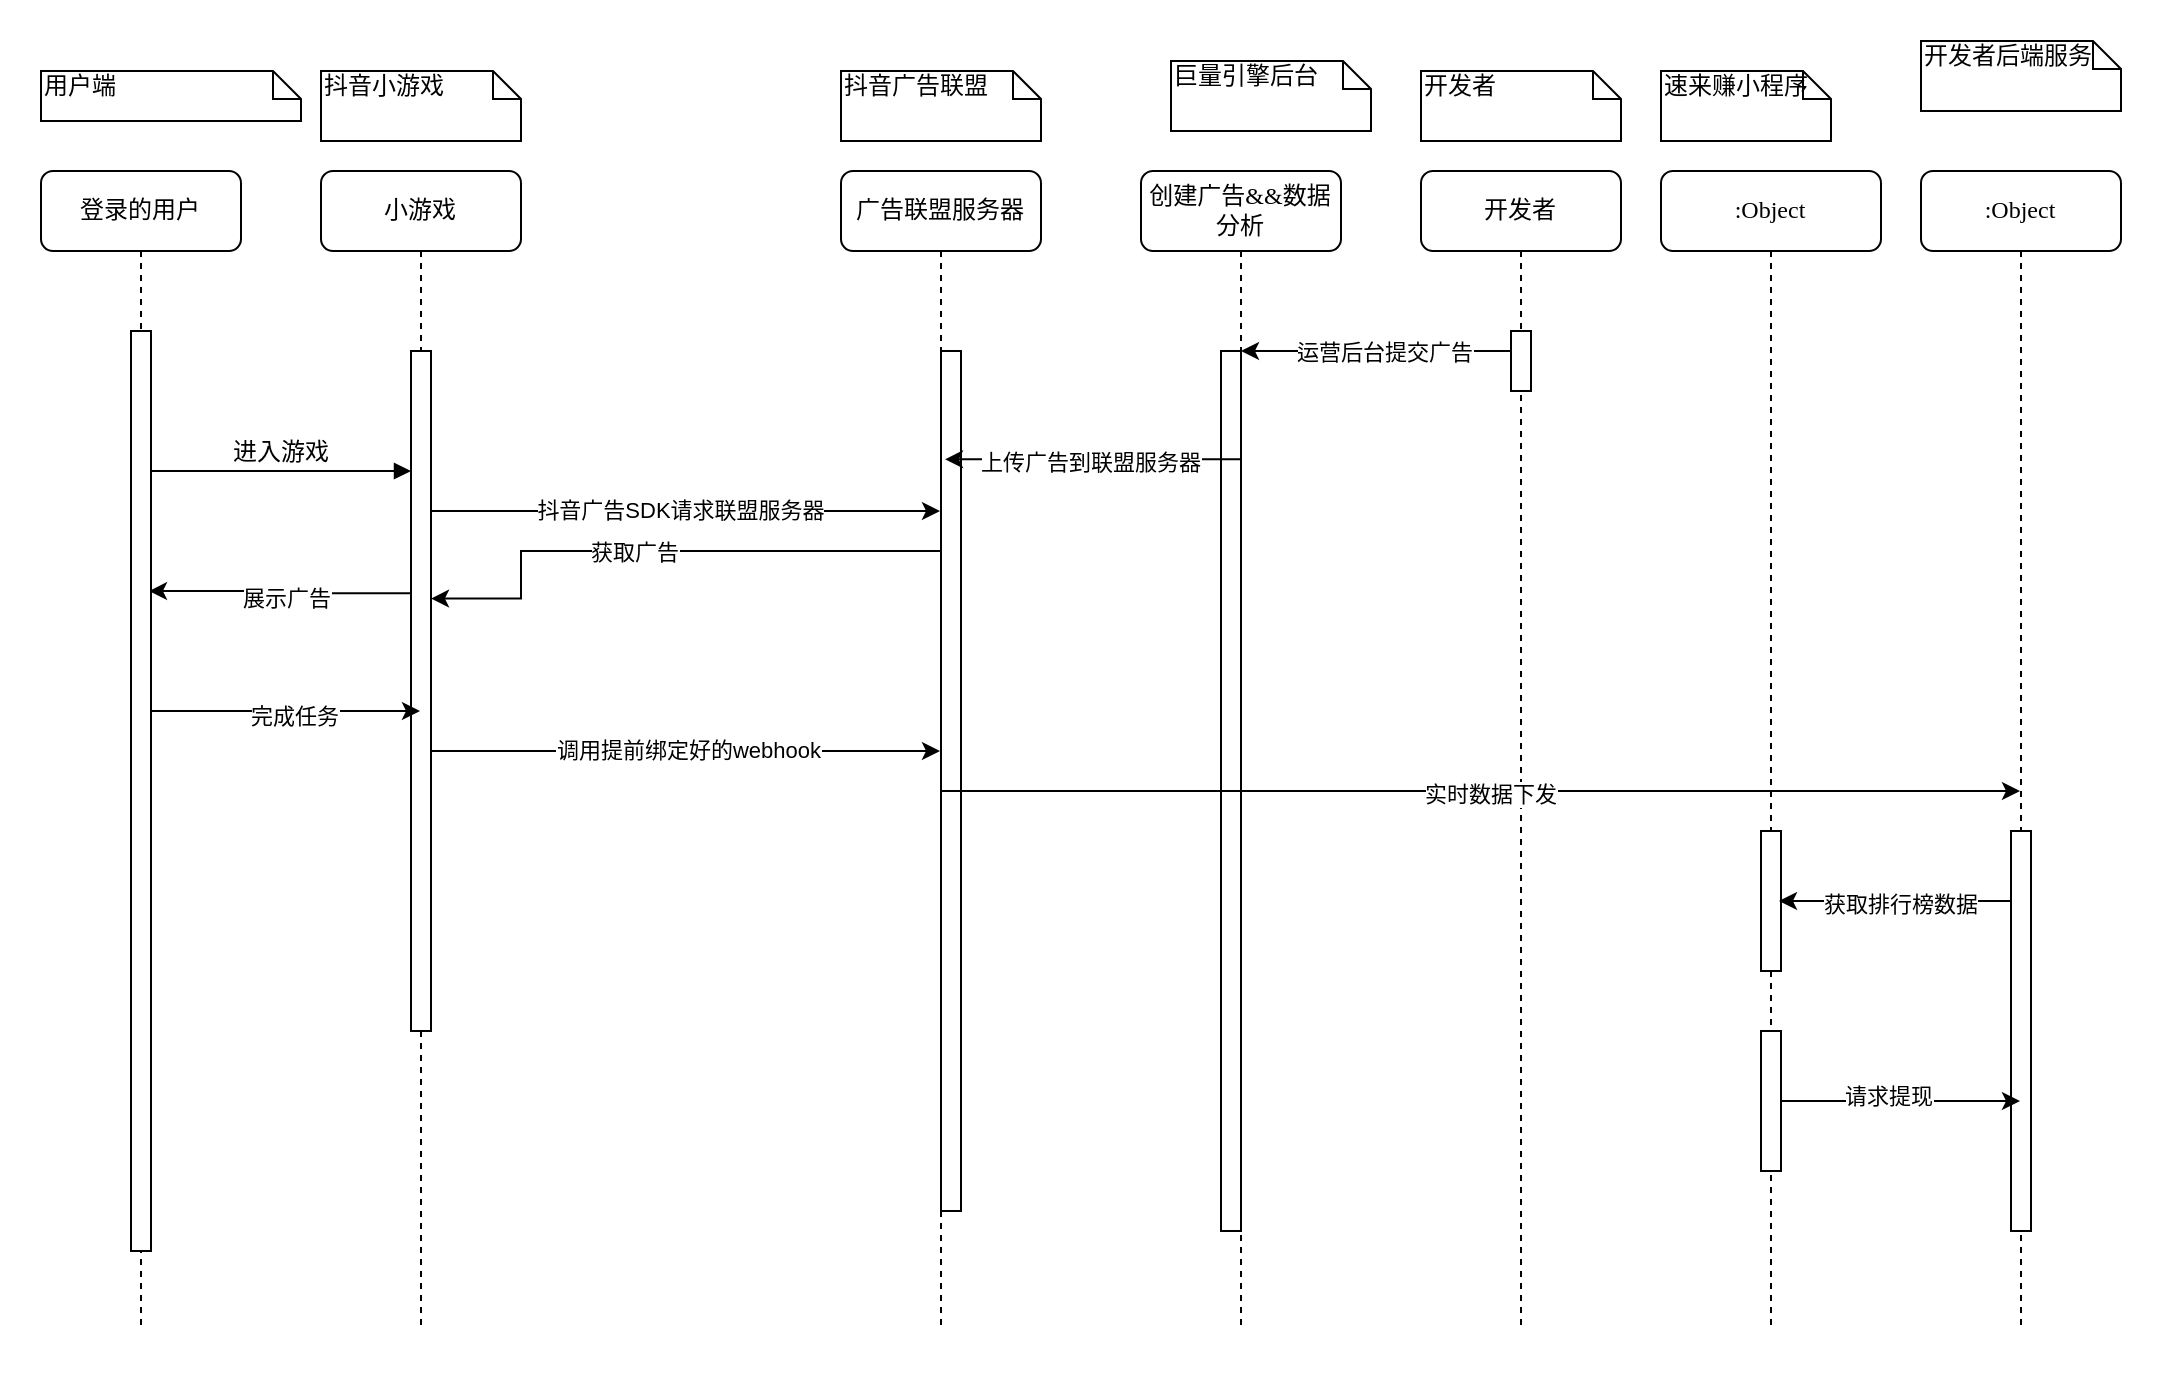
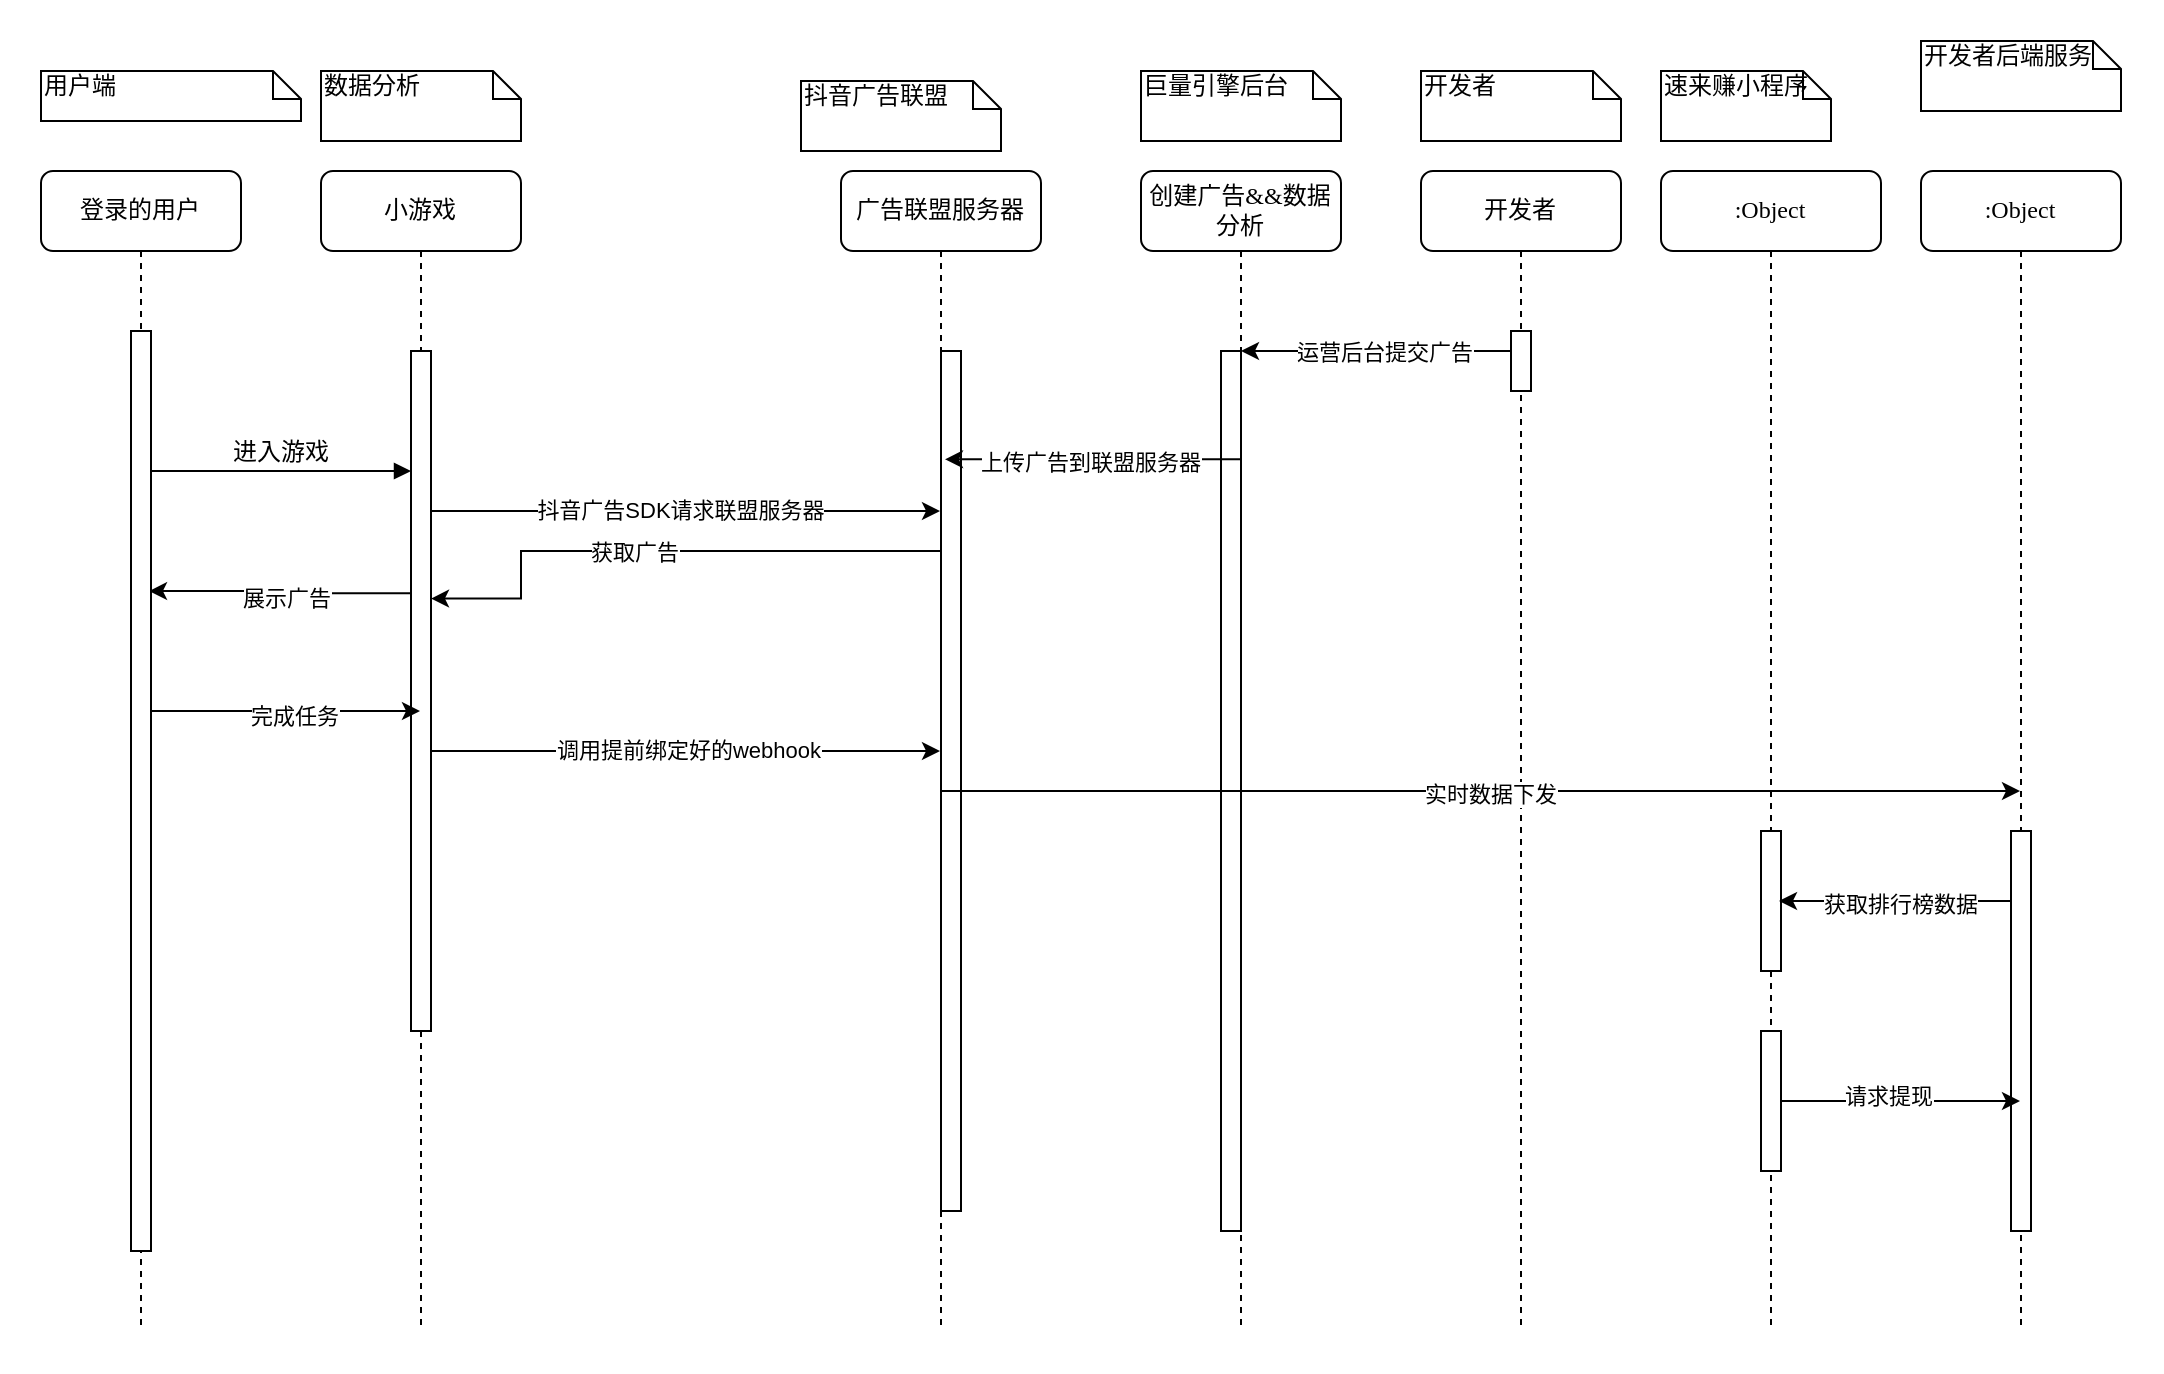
(385, 87) -> (373, 87)
(1271, 96) -> (1241, 106)
(941, 106) -> (901, 116)
